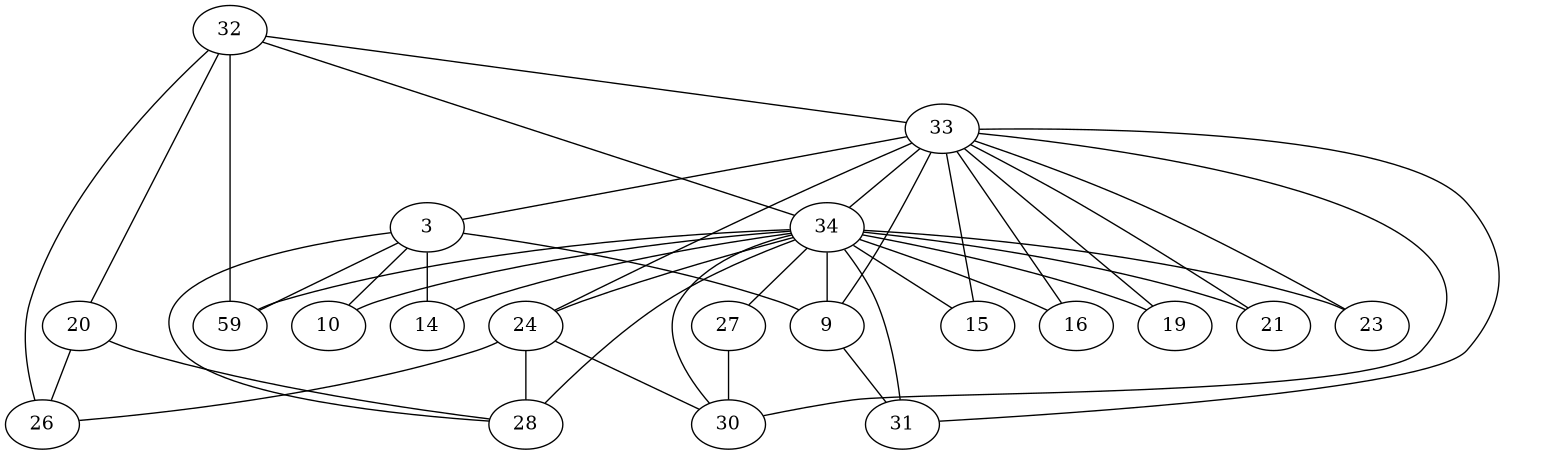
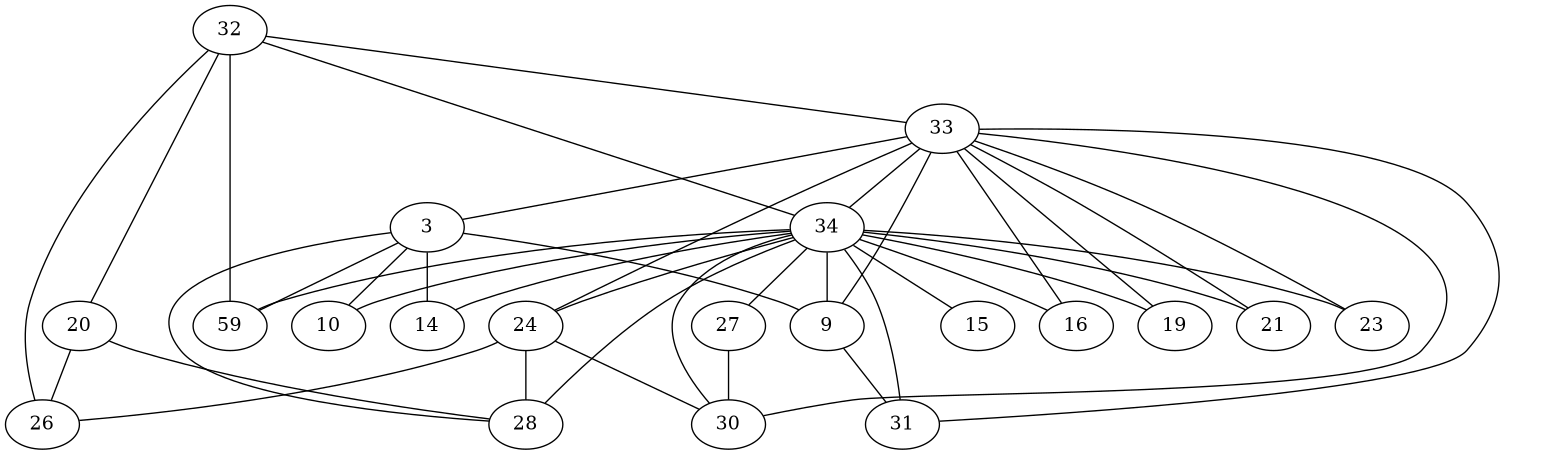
(960, 227) -> none
